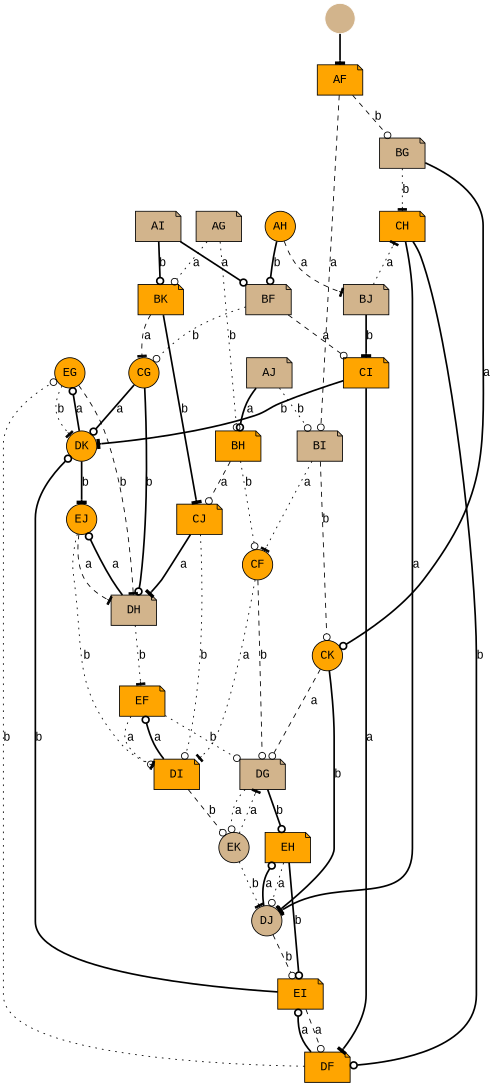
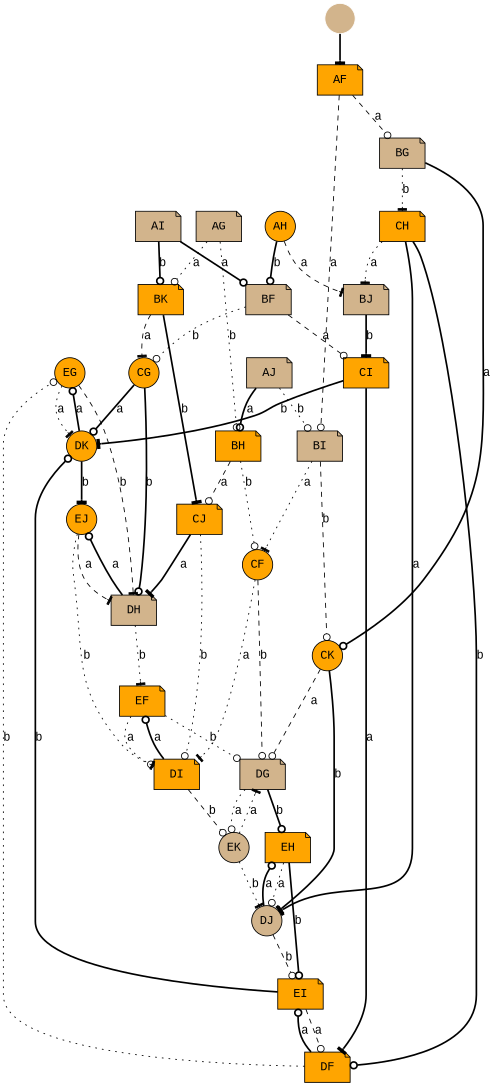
(378, 117) -> (378, 117)
(383, 265) -> (369, 259)
(61, 409) -> (61, 409)
